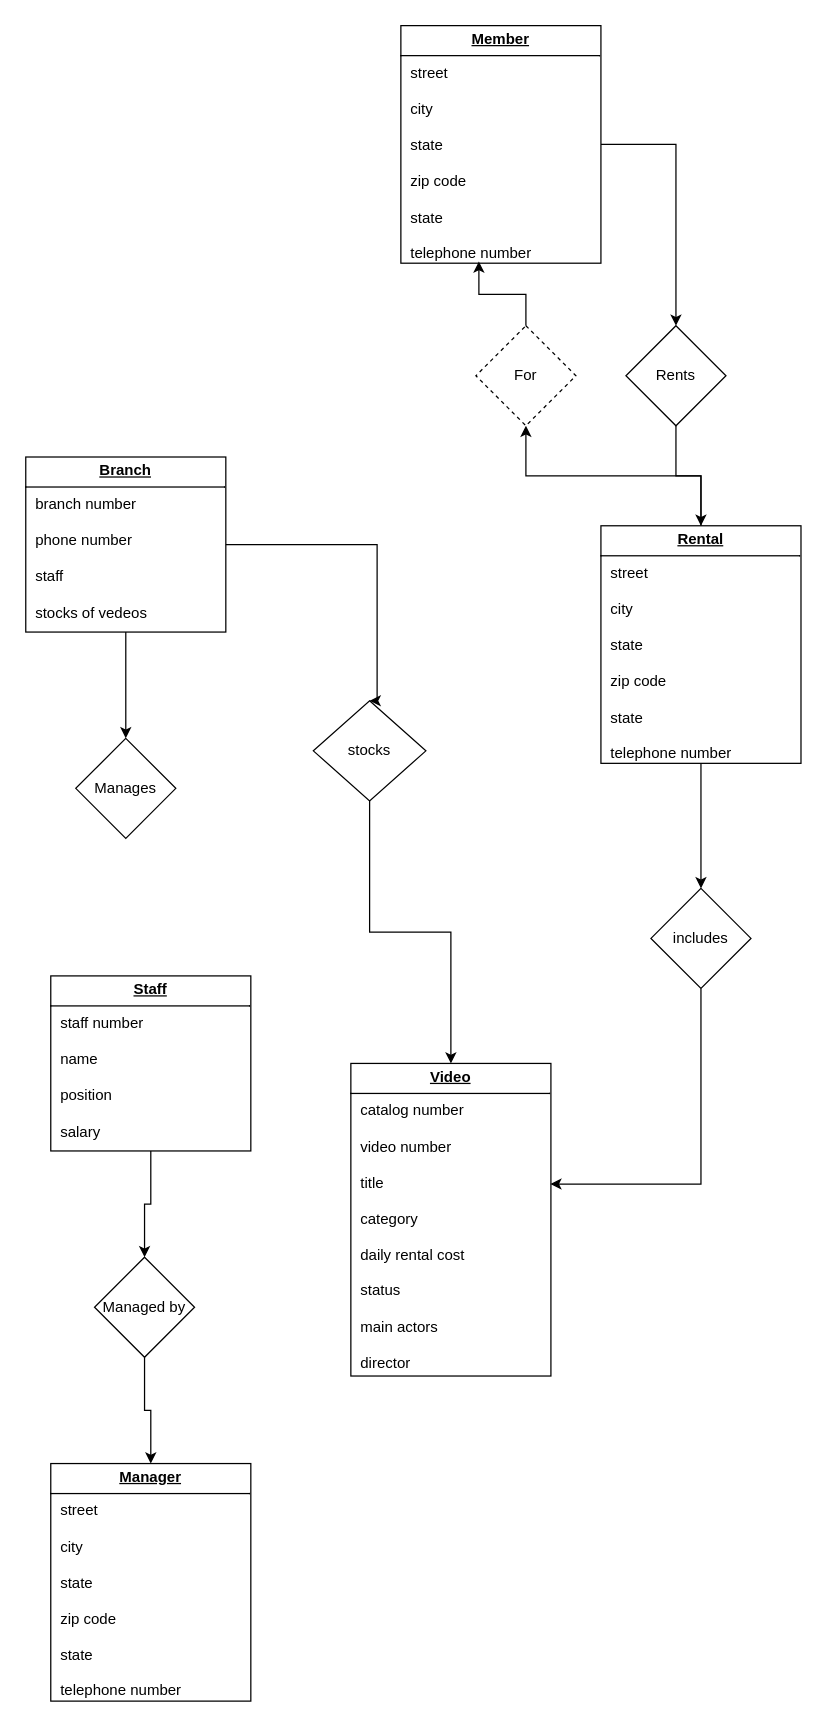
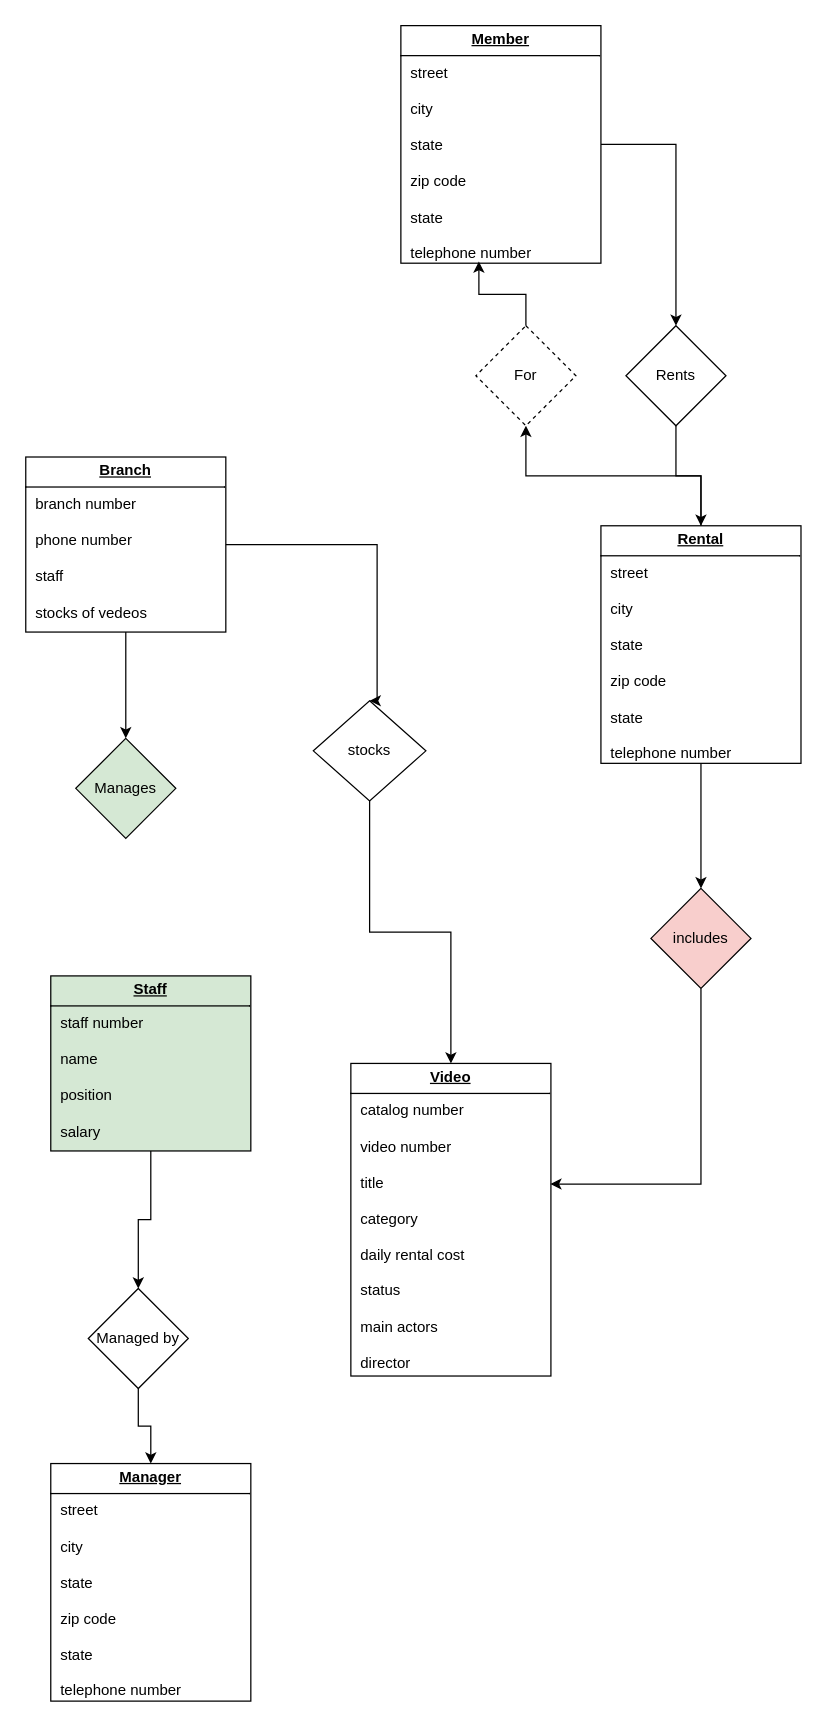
(126, 788) -> (126, 788)
(701, 938) -> (701, 938)
(151, 1063) -> (151, 1063)
(144, 1307) -> (138, 1338)
